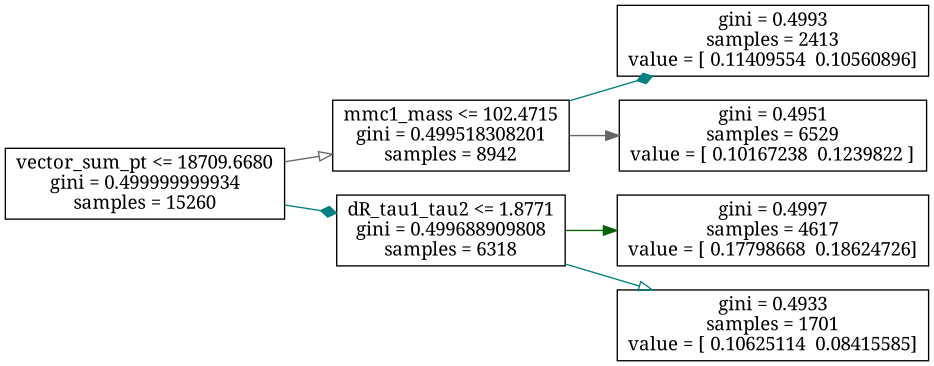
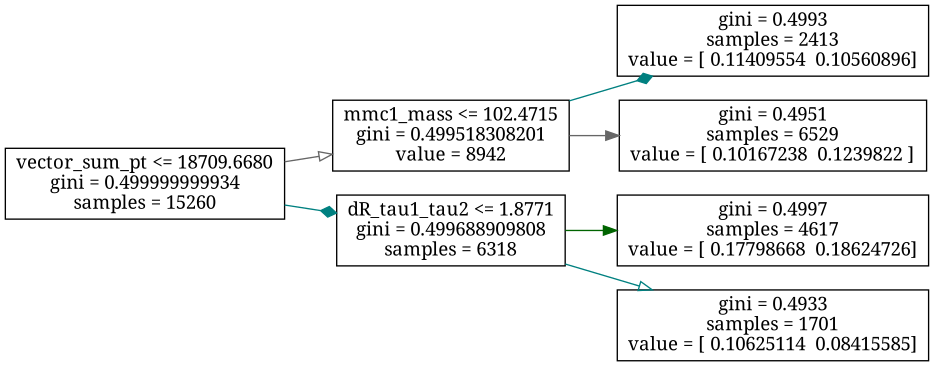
(451, 136) -> (451, 136)
